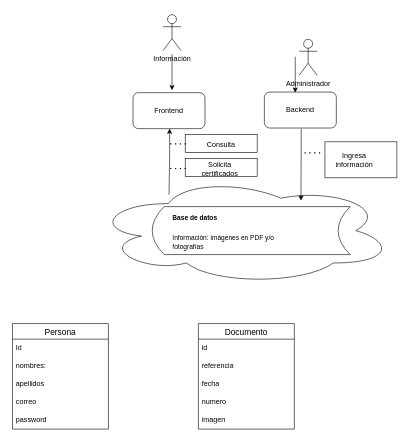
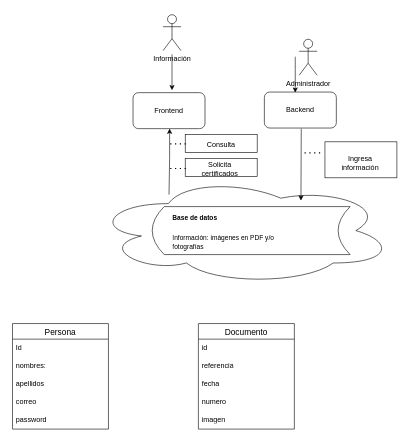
(354, 160) -> (360, 163)
